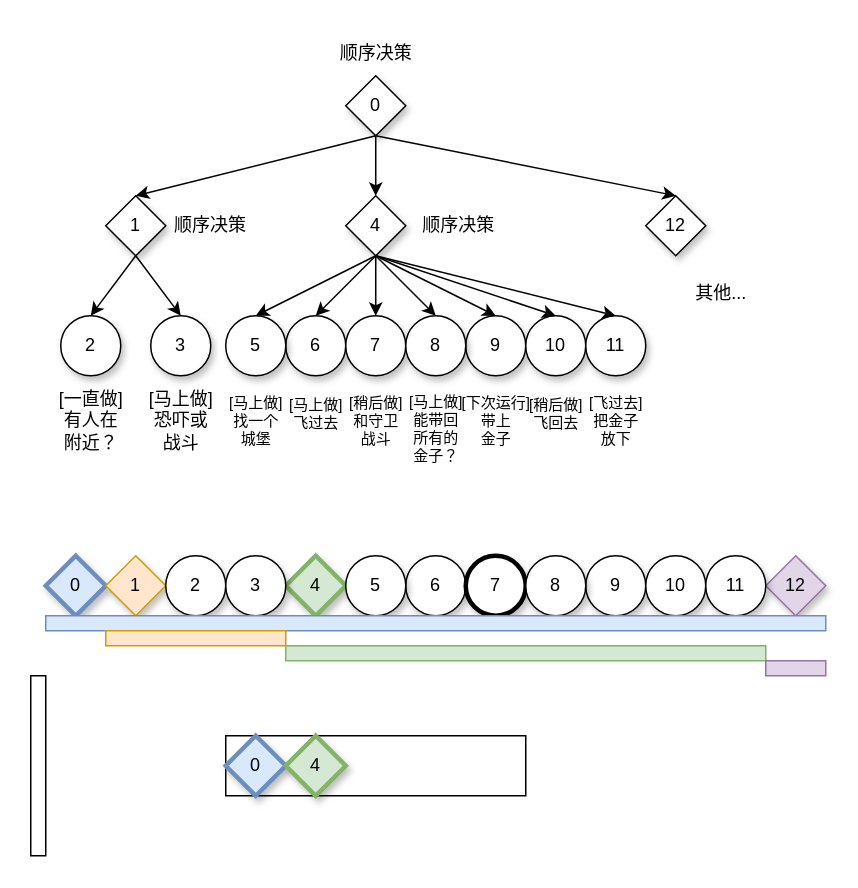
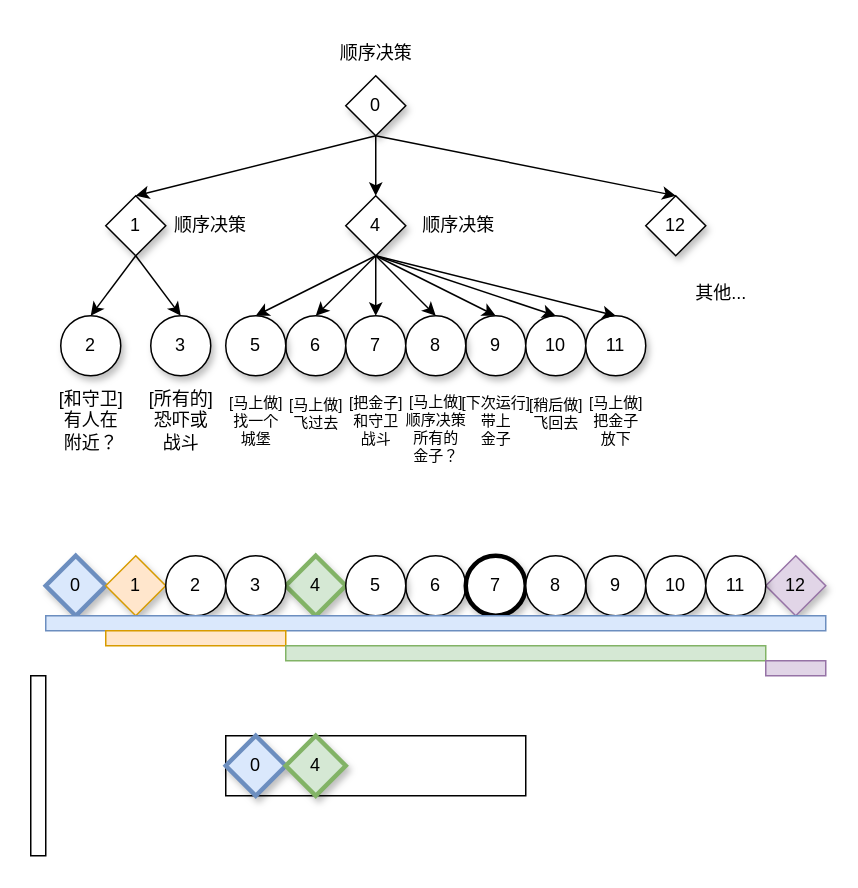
(92, 421) -> (92, 421)
(182, 421) -> (182, 421)
(377, 421) -> (377, 421)
(617, 421) -> (617, 421)
(437, 428) -> (437, 428)
